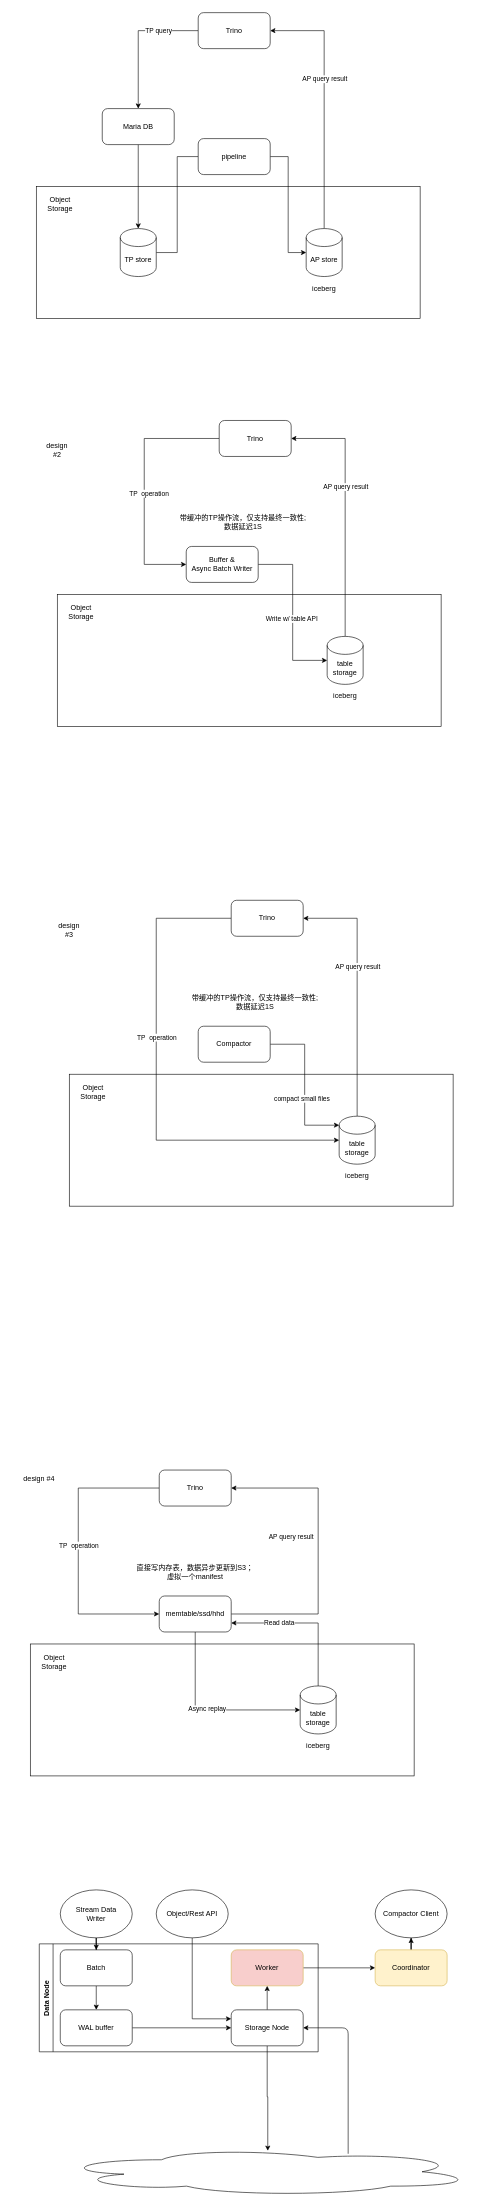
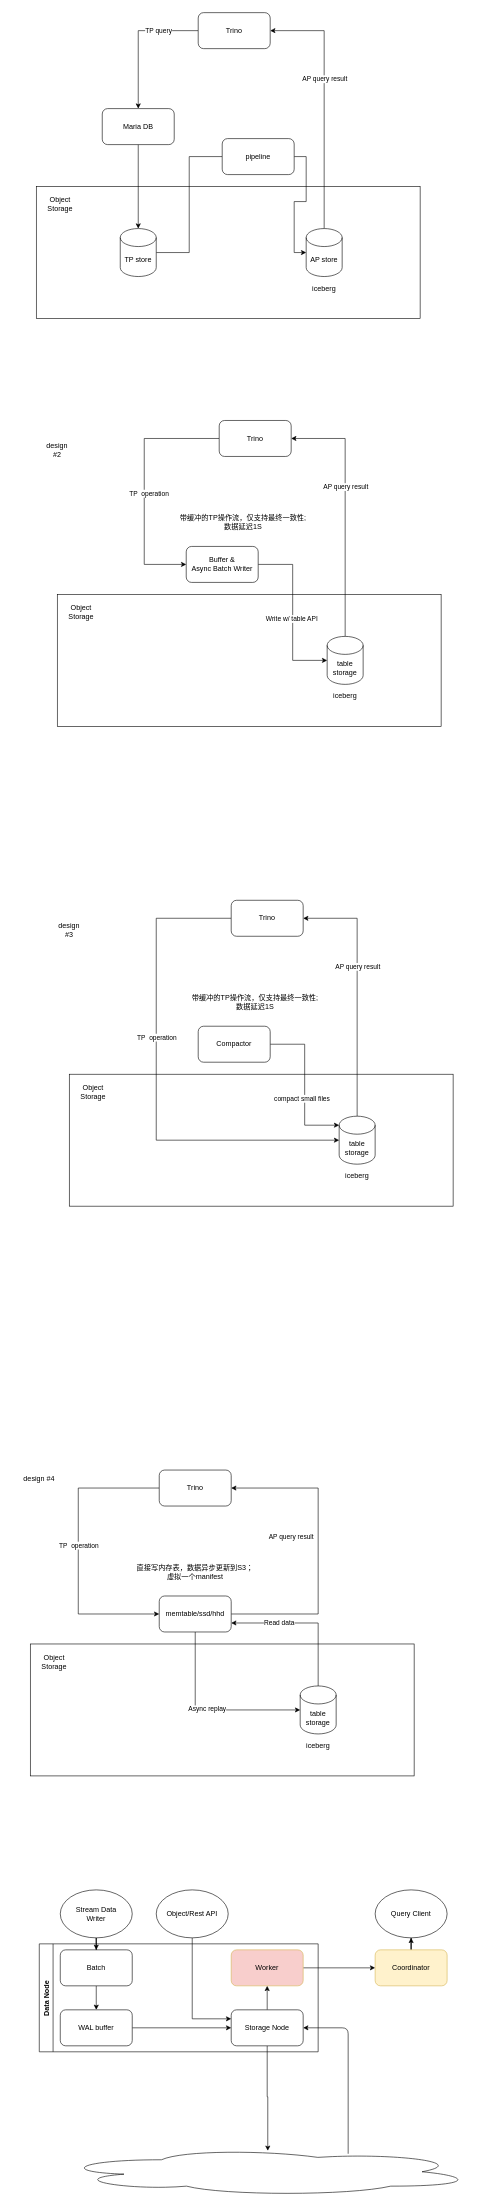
(234, 156) -> (258, 156)
(411, 1914) -> (411, 1914)
